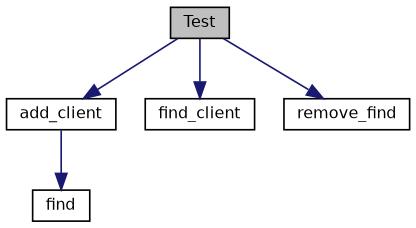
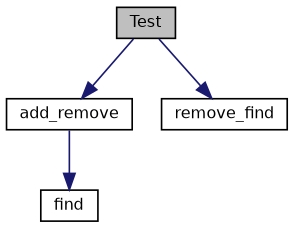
(61, 114) -> (69, 114)
(200, 114) -> none
